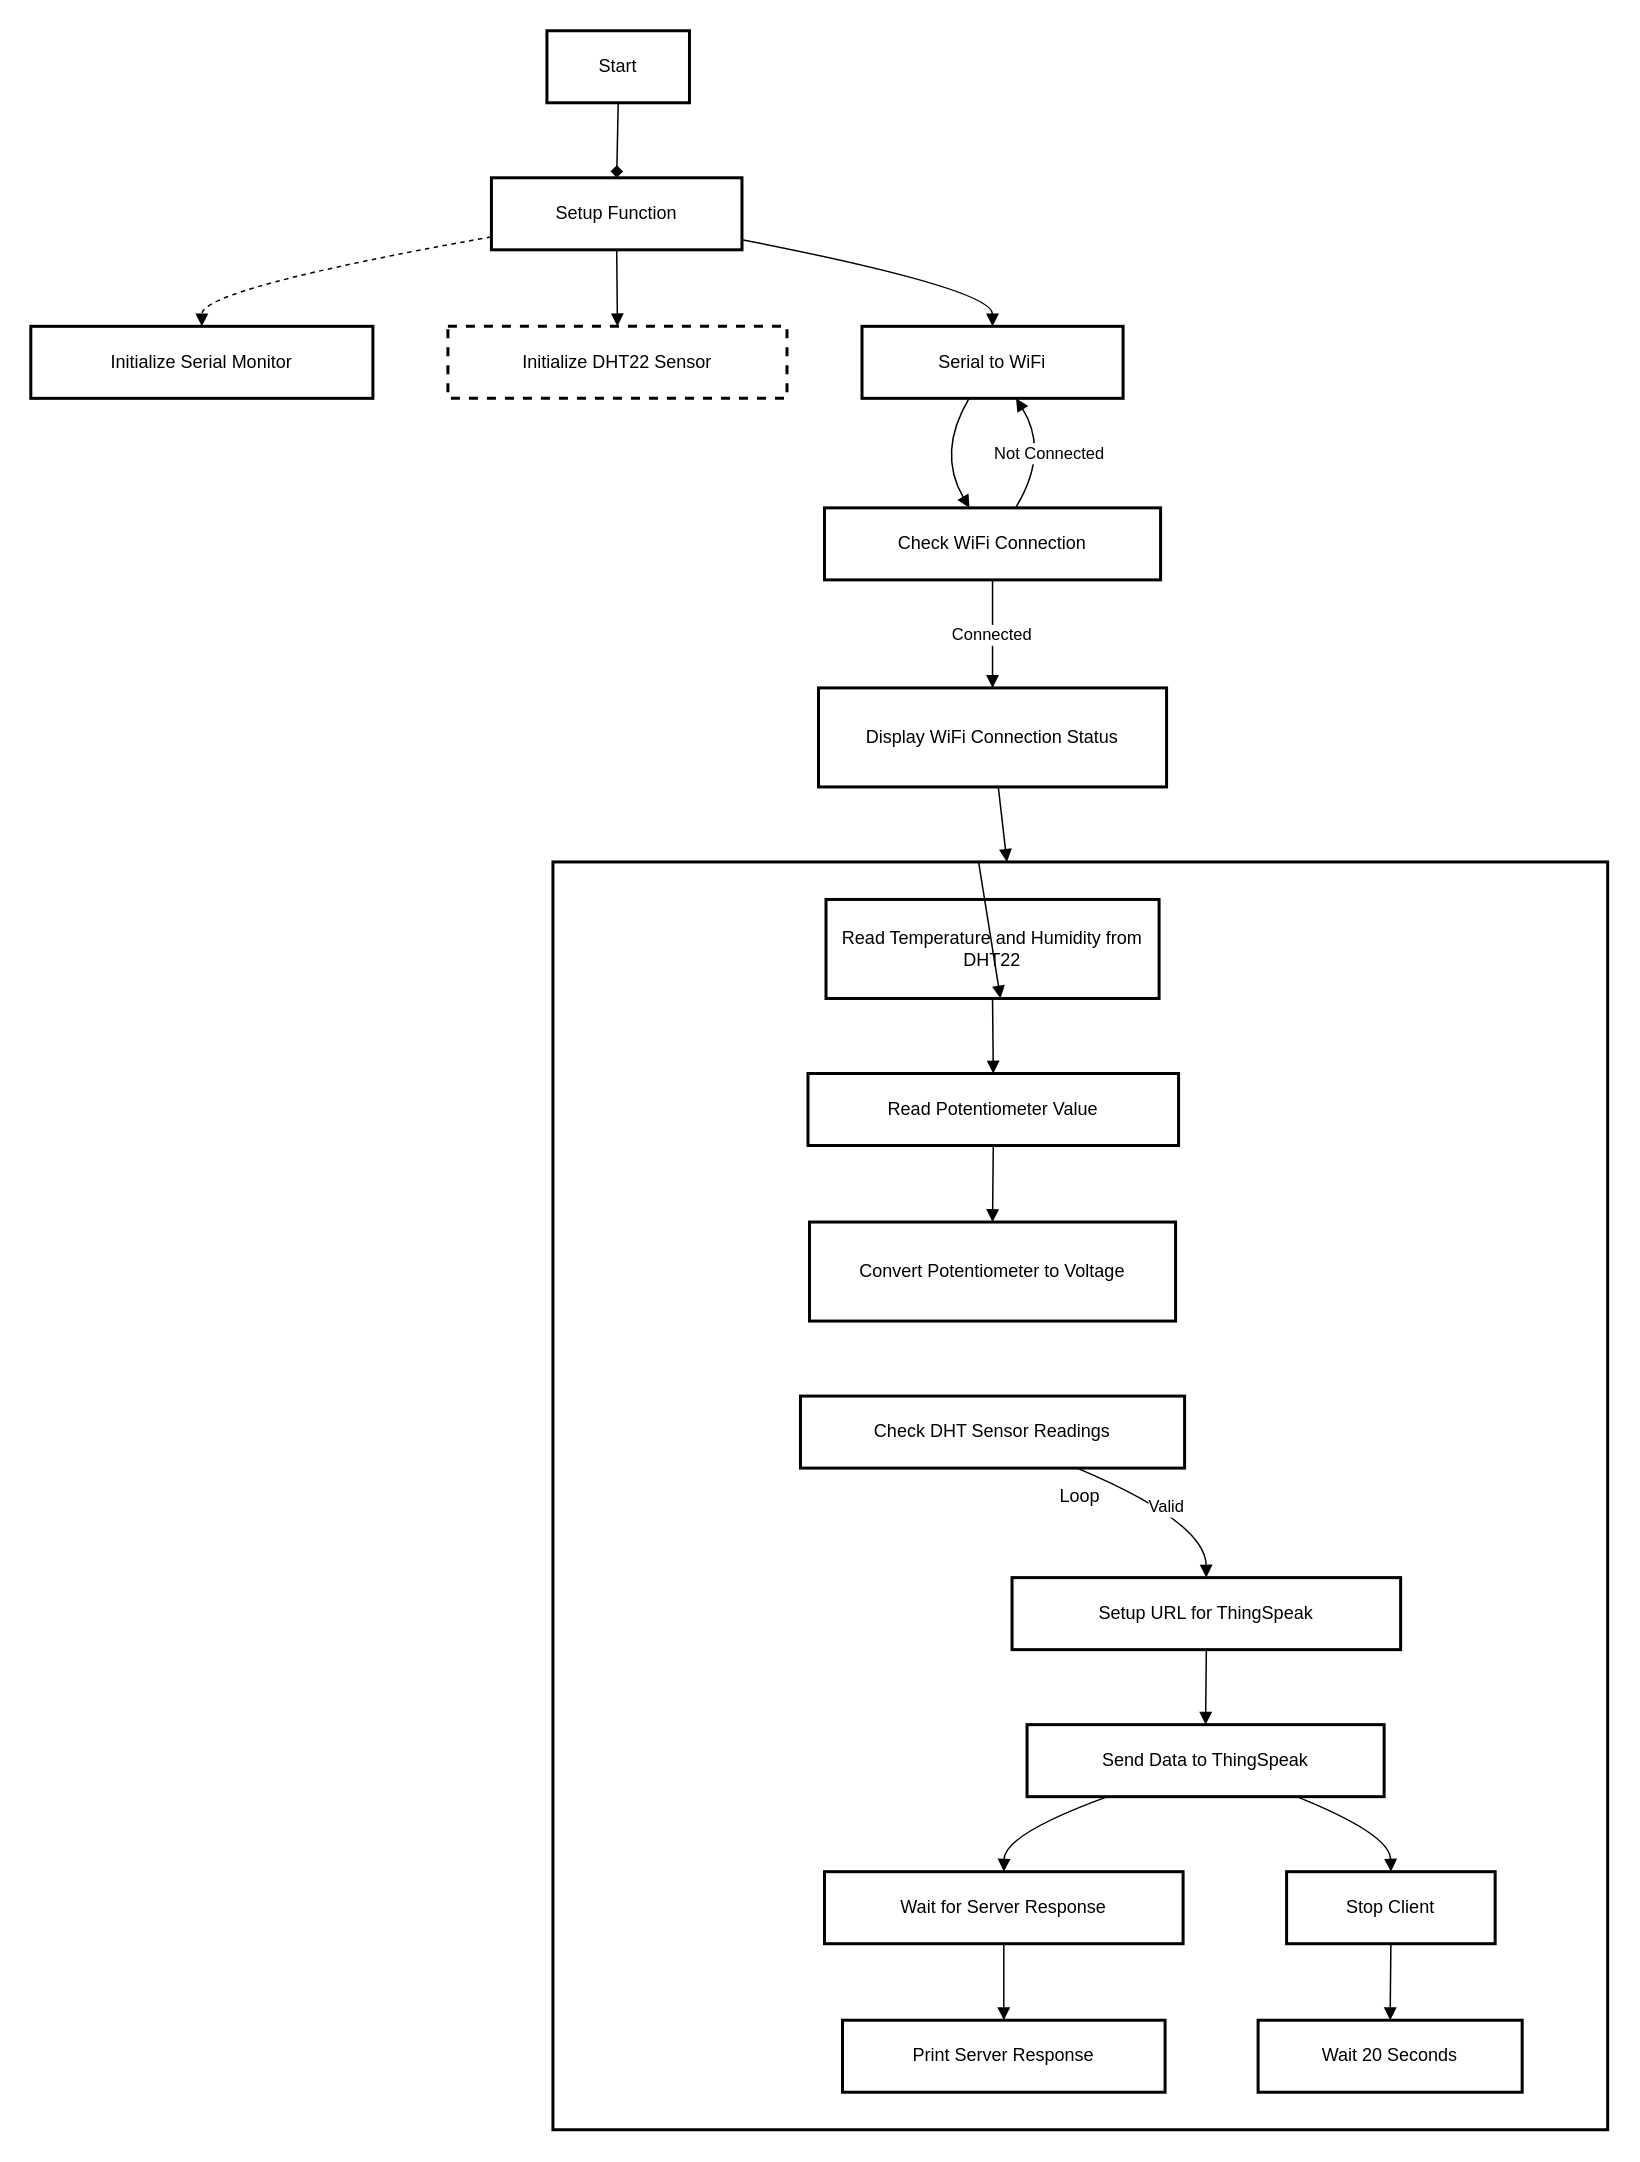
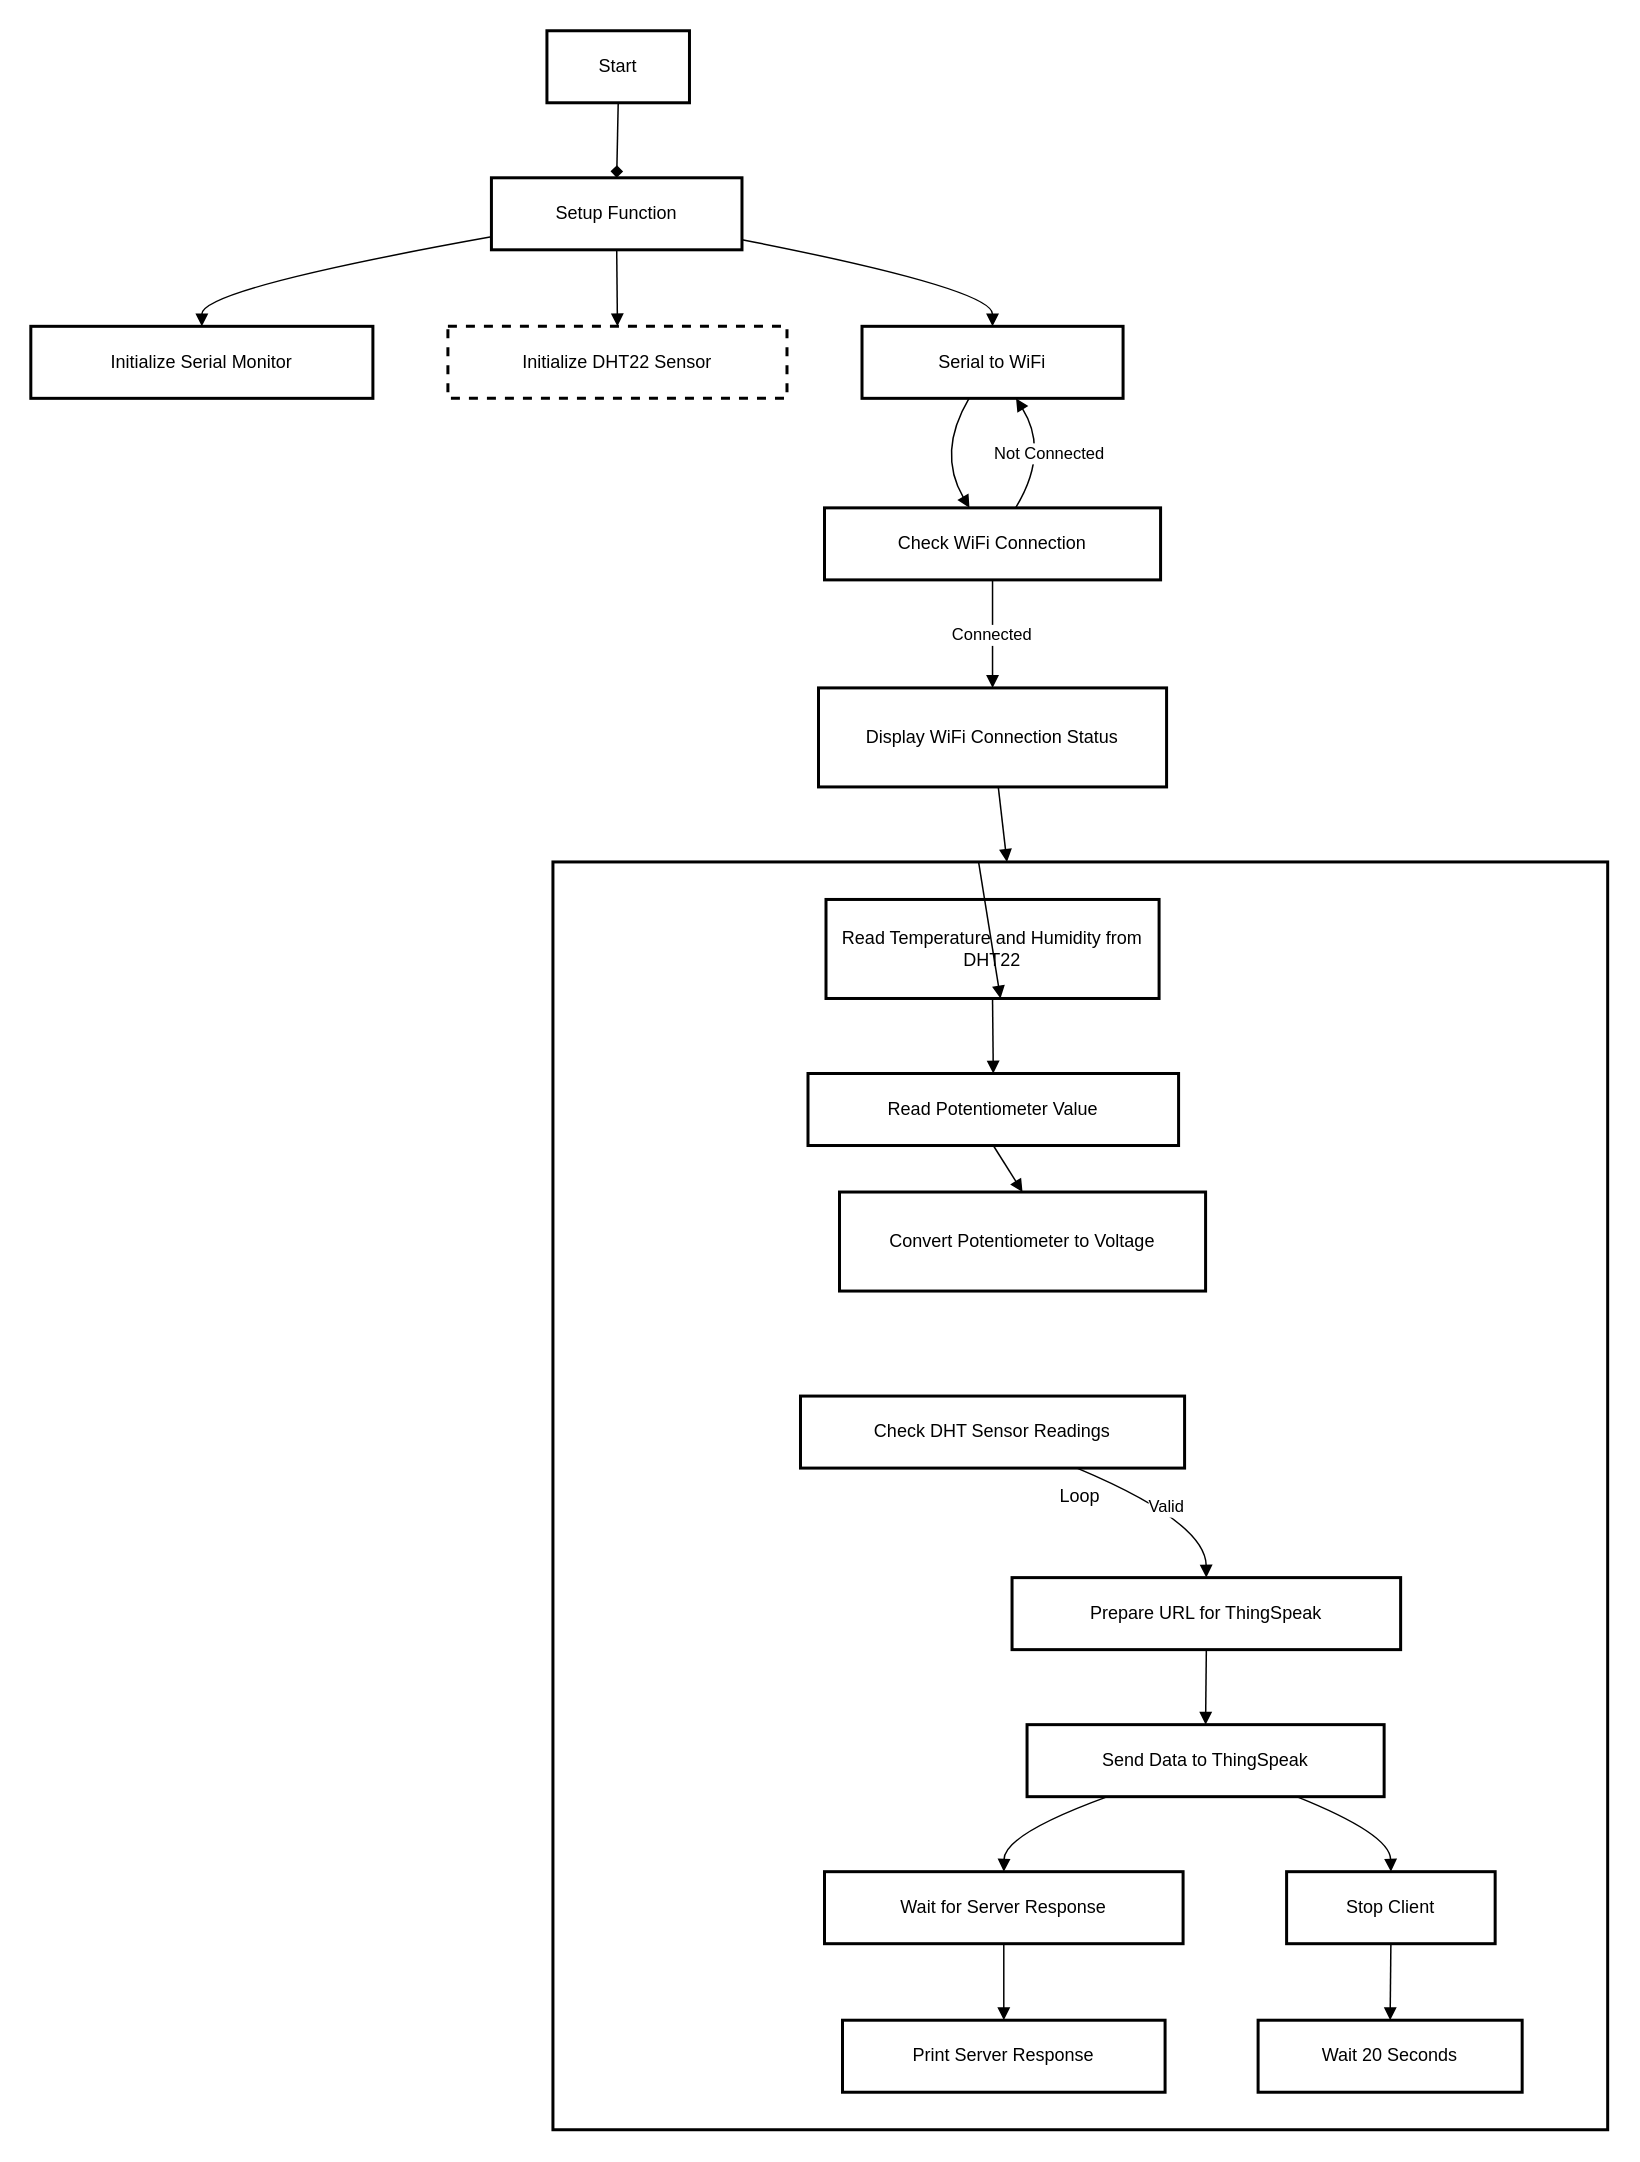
(345, 265) -> (345, 265)
(992, 1271) -> (1022, 1241)
(1206, 1613) -> (1206, 1613)
